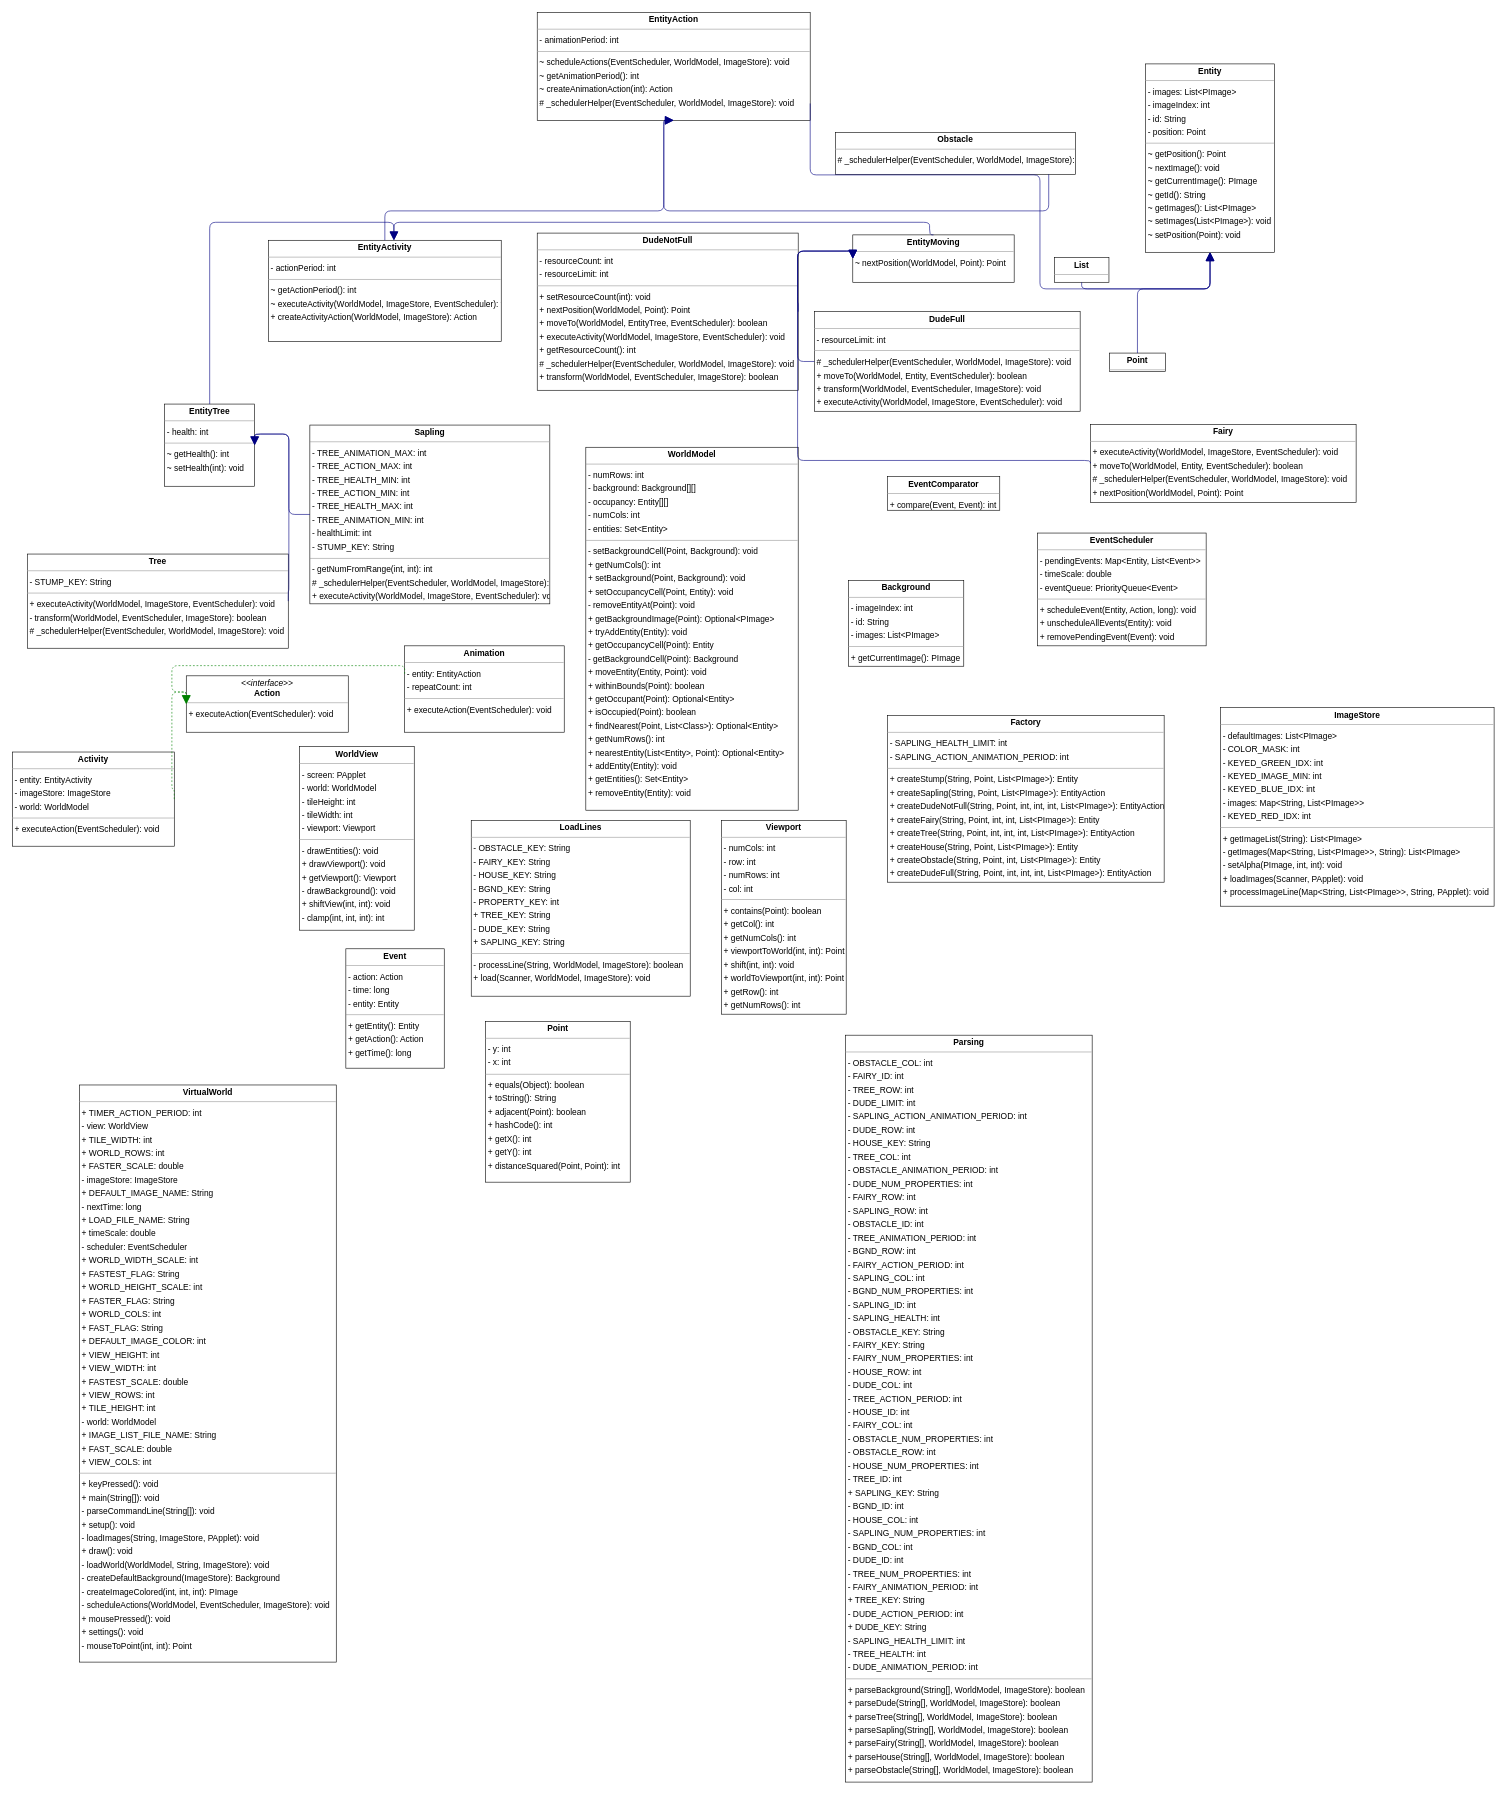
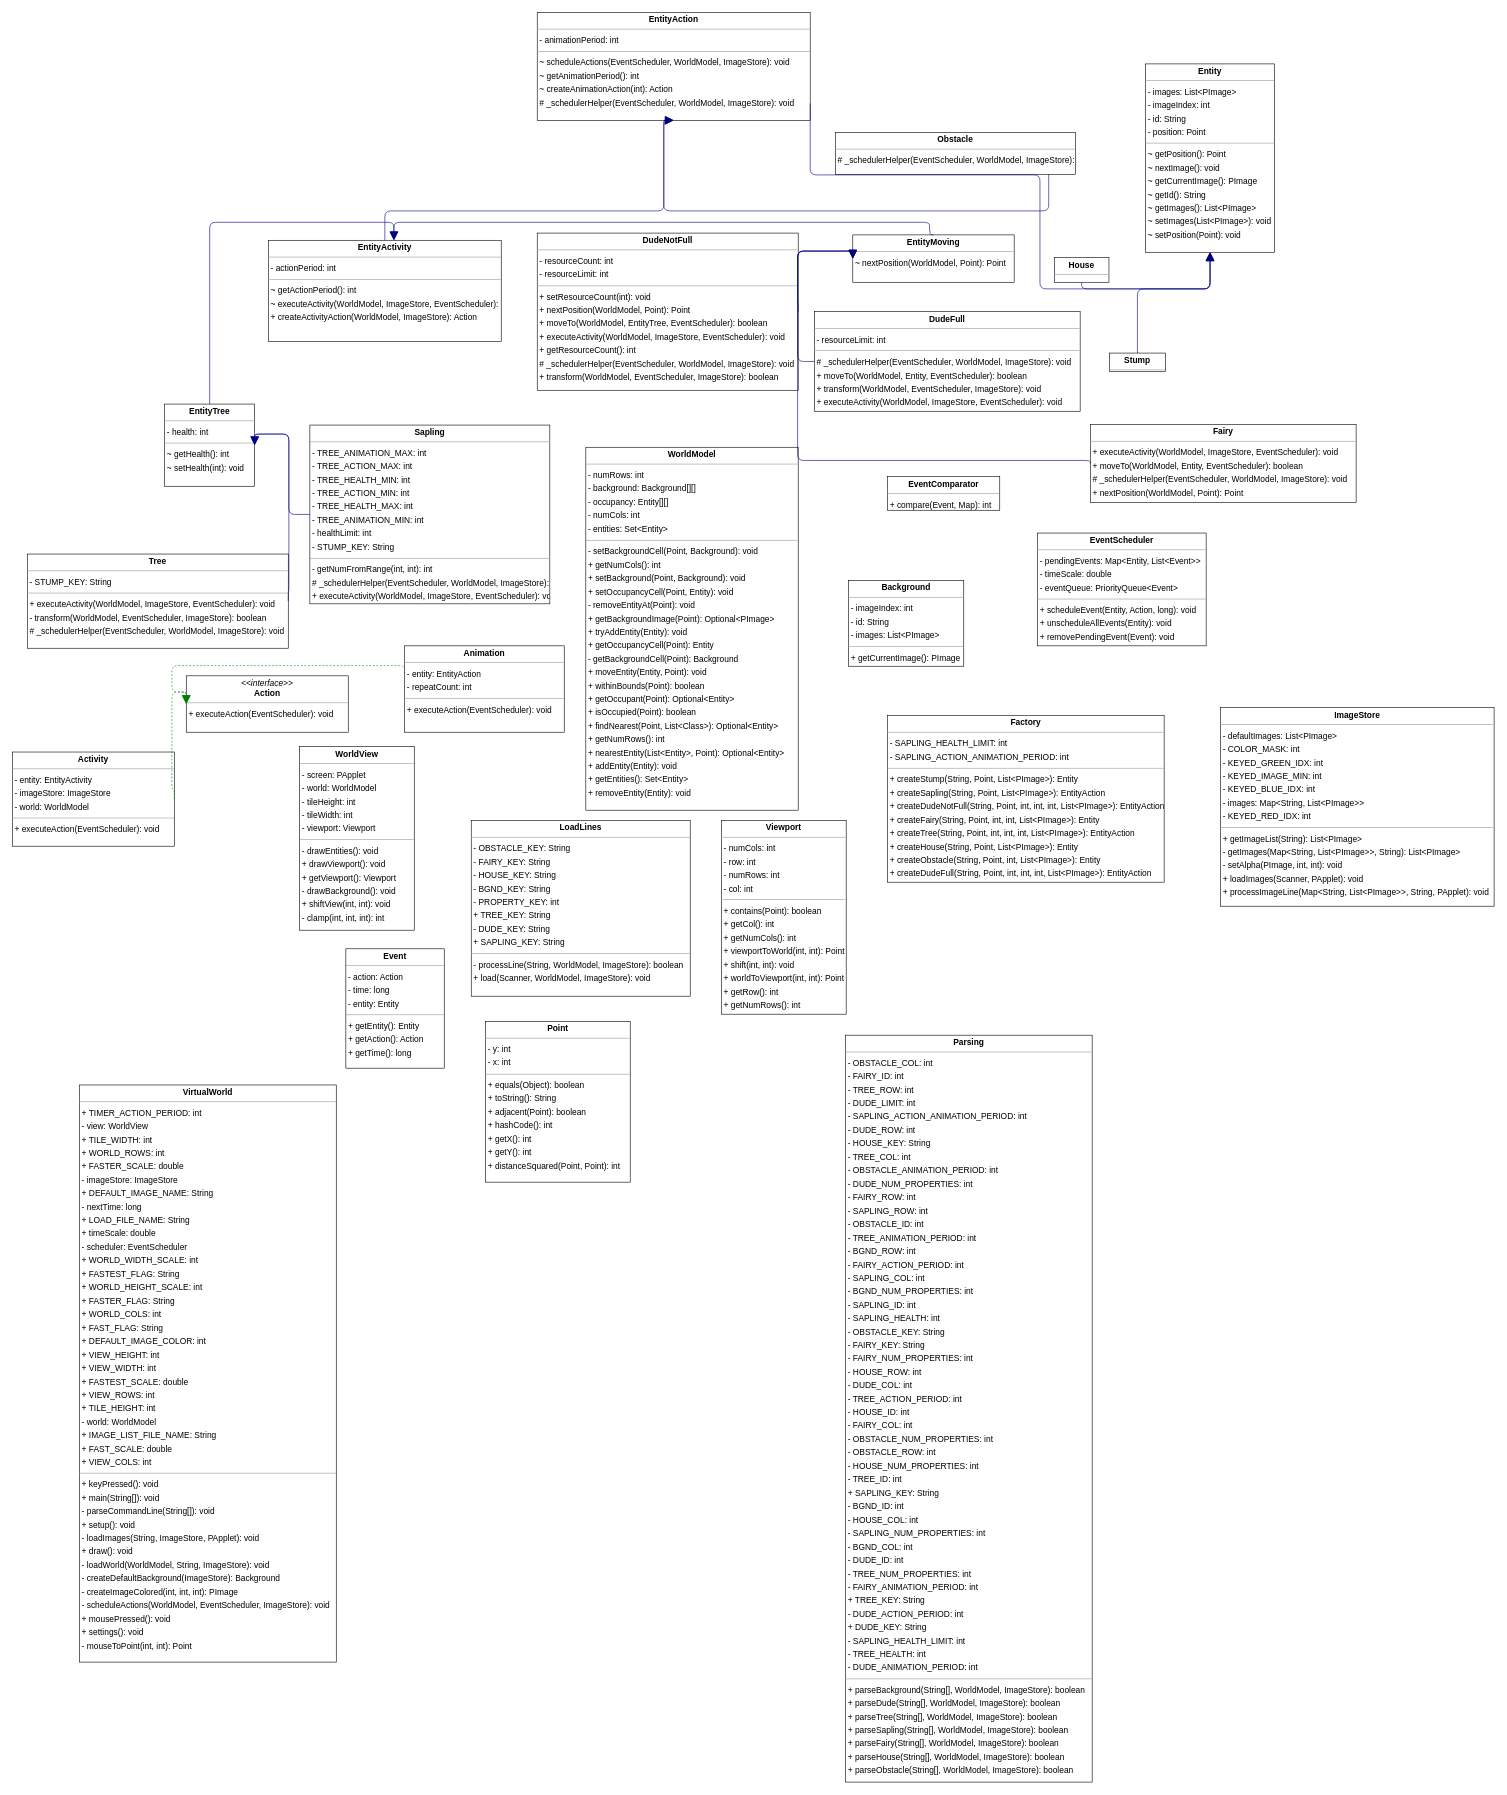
(1063, 263) -> (1066, 263)
(1120, 358) -> (1121, 358)
(947, 487) -> (942, 487)
